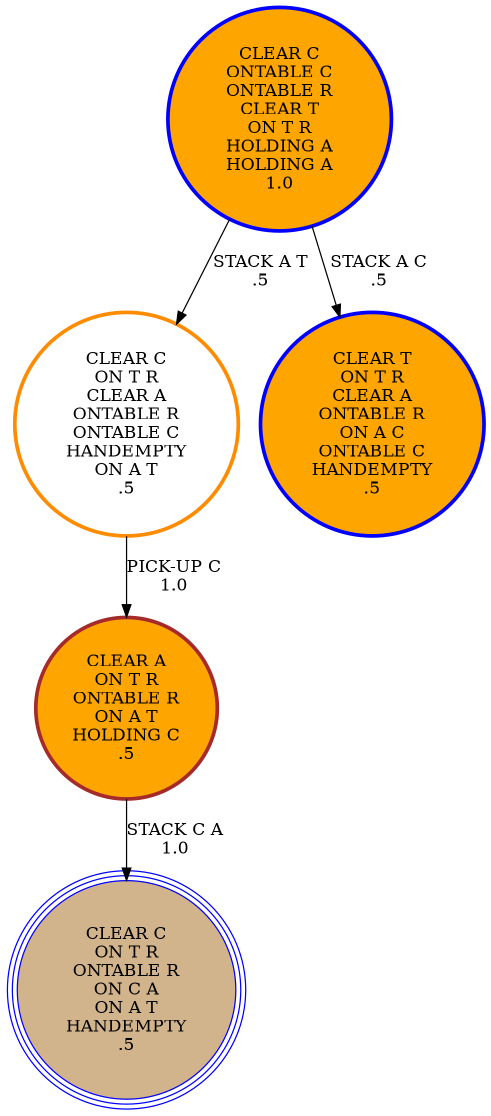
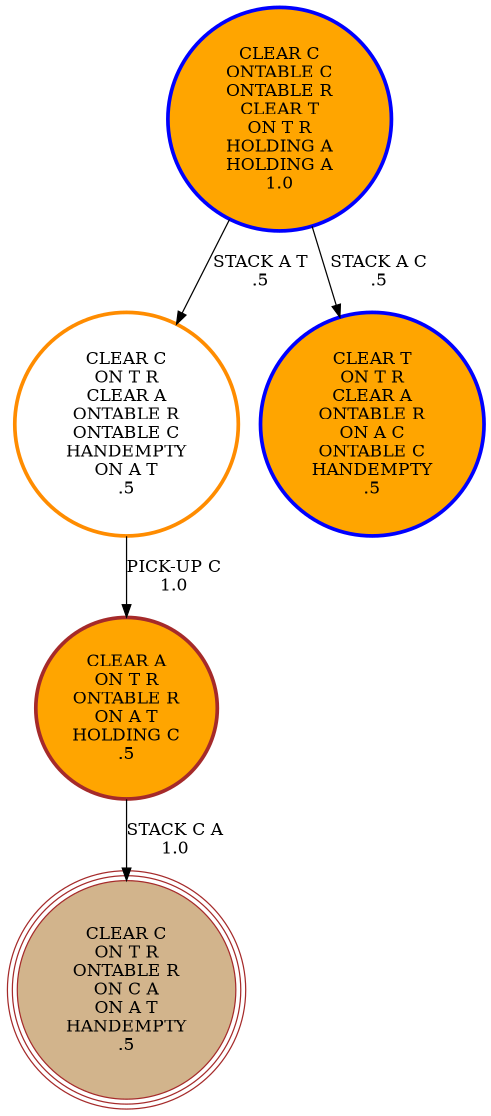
(127, 990) -> (127, 990)
